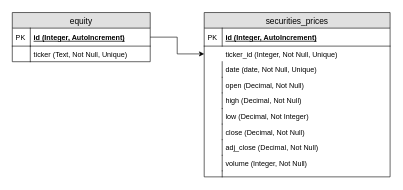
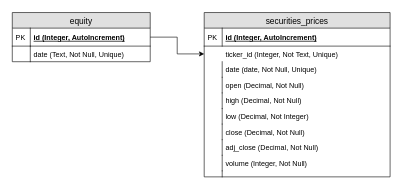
(87, 54) -> (84, 54)
(290, 54) -> (292, 54)
